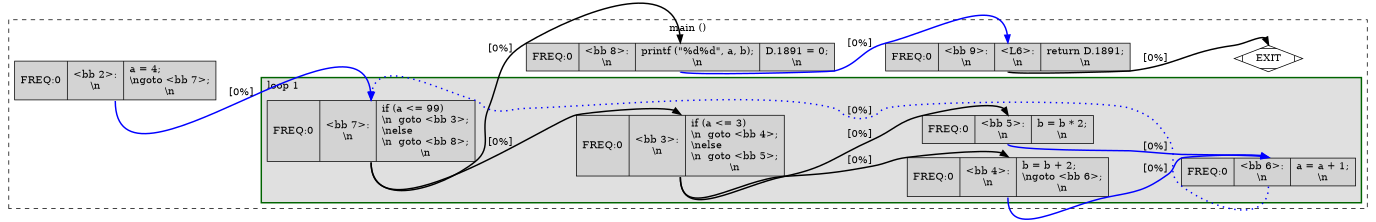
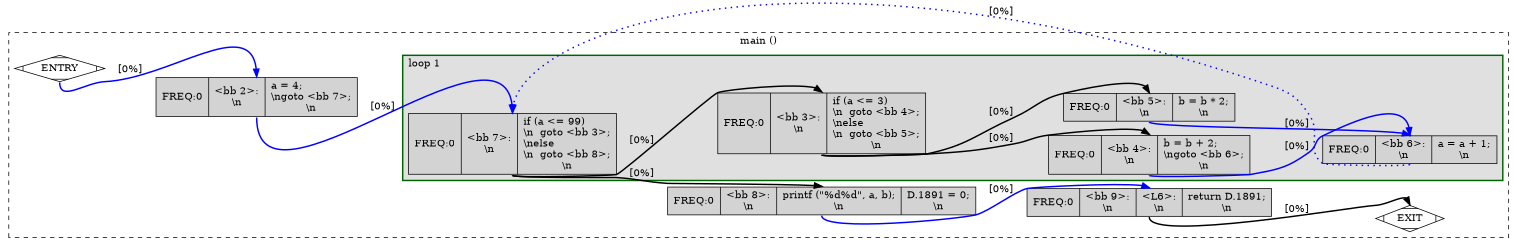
none -> (60, 68)
